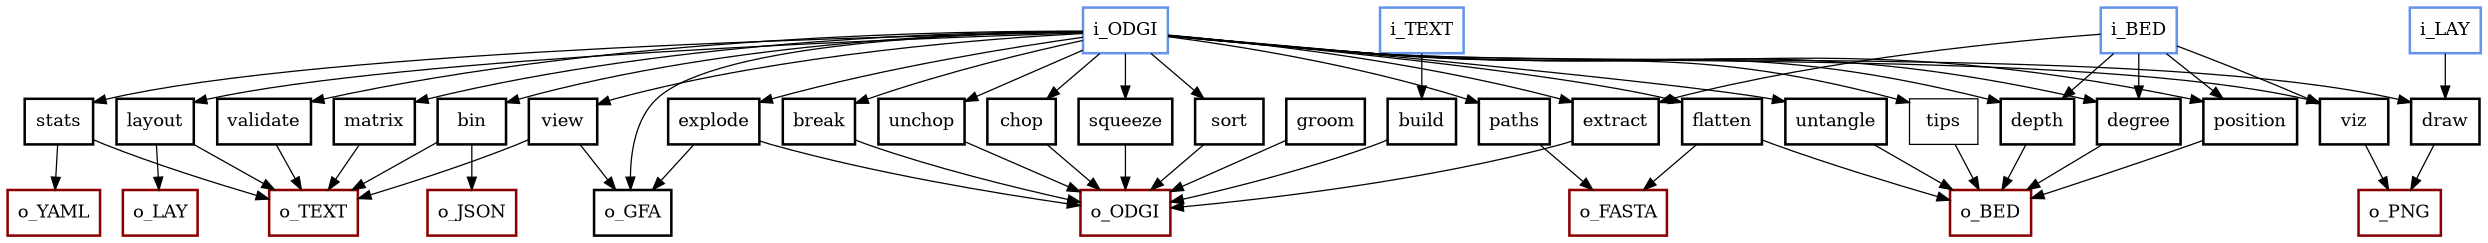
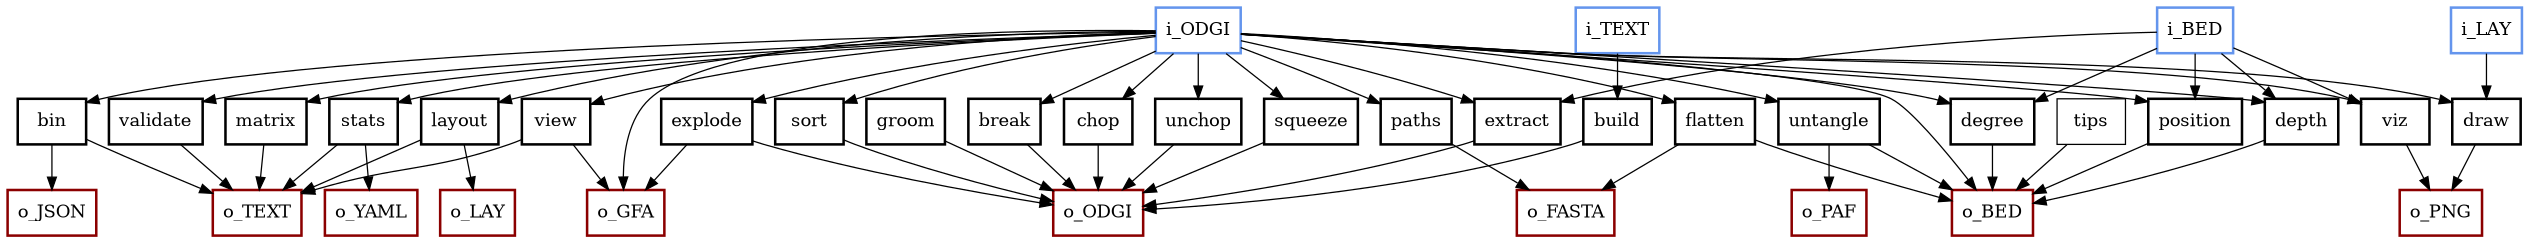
(1534, 60) -> (1623, 61)
(633, 213) -> (626, 213)
none -> (1829, 213)
